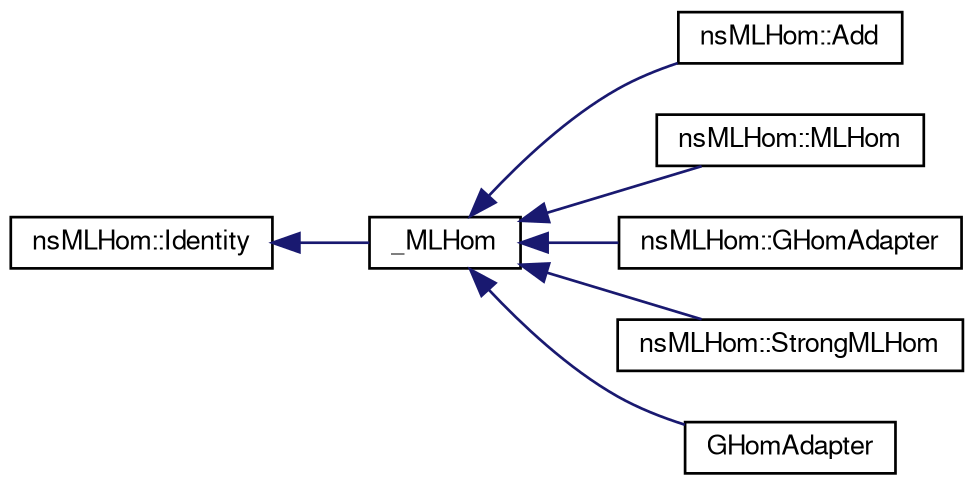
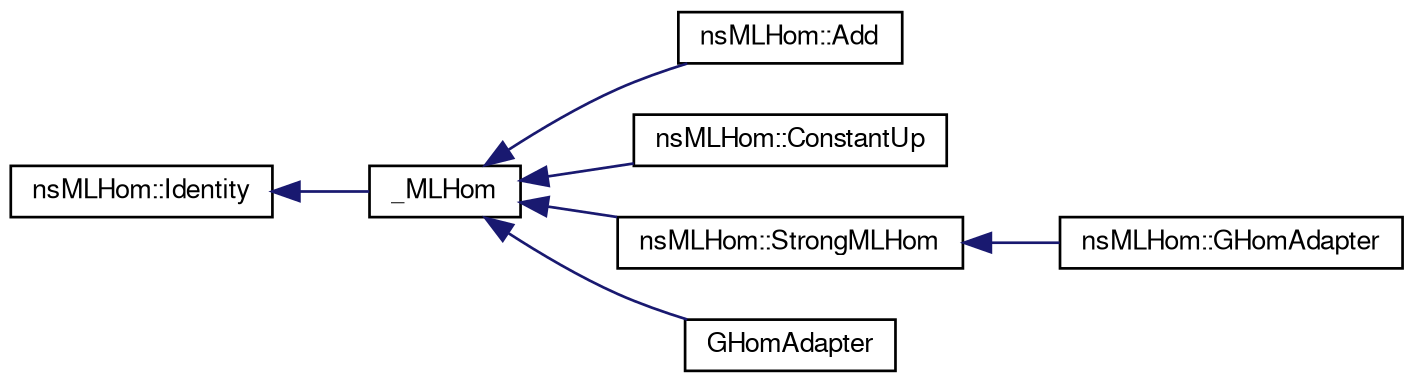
(790, 140) -> (790, 140)
(583, 243) -> (1026, 243)
